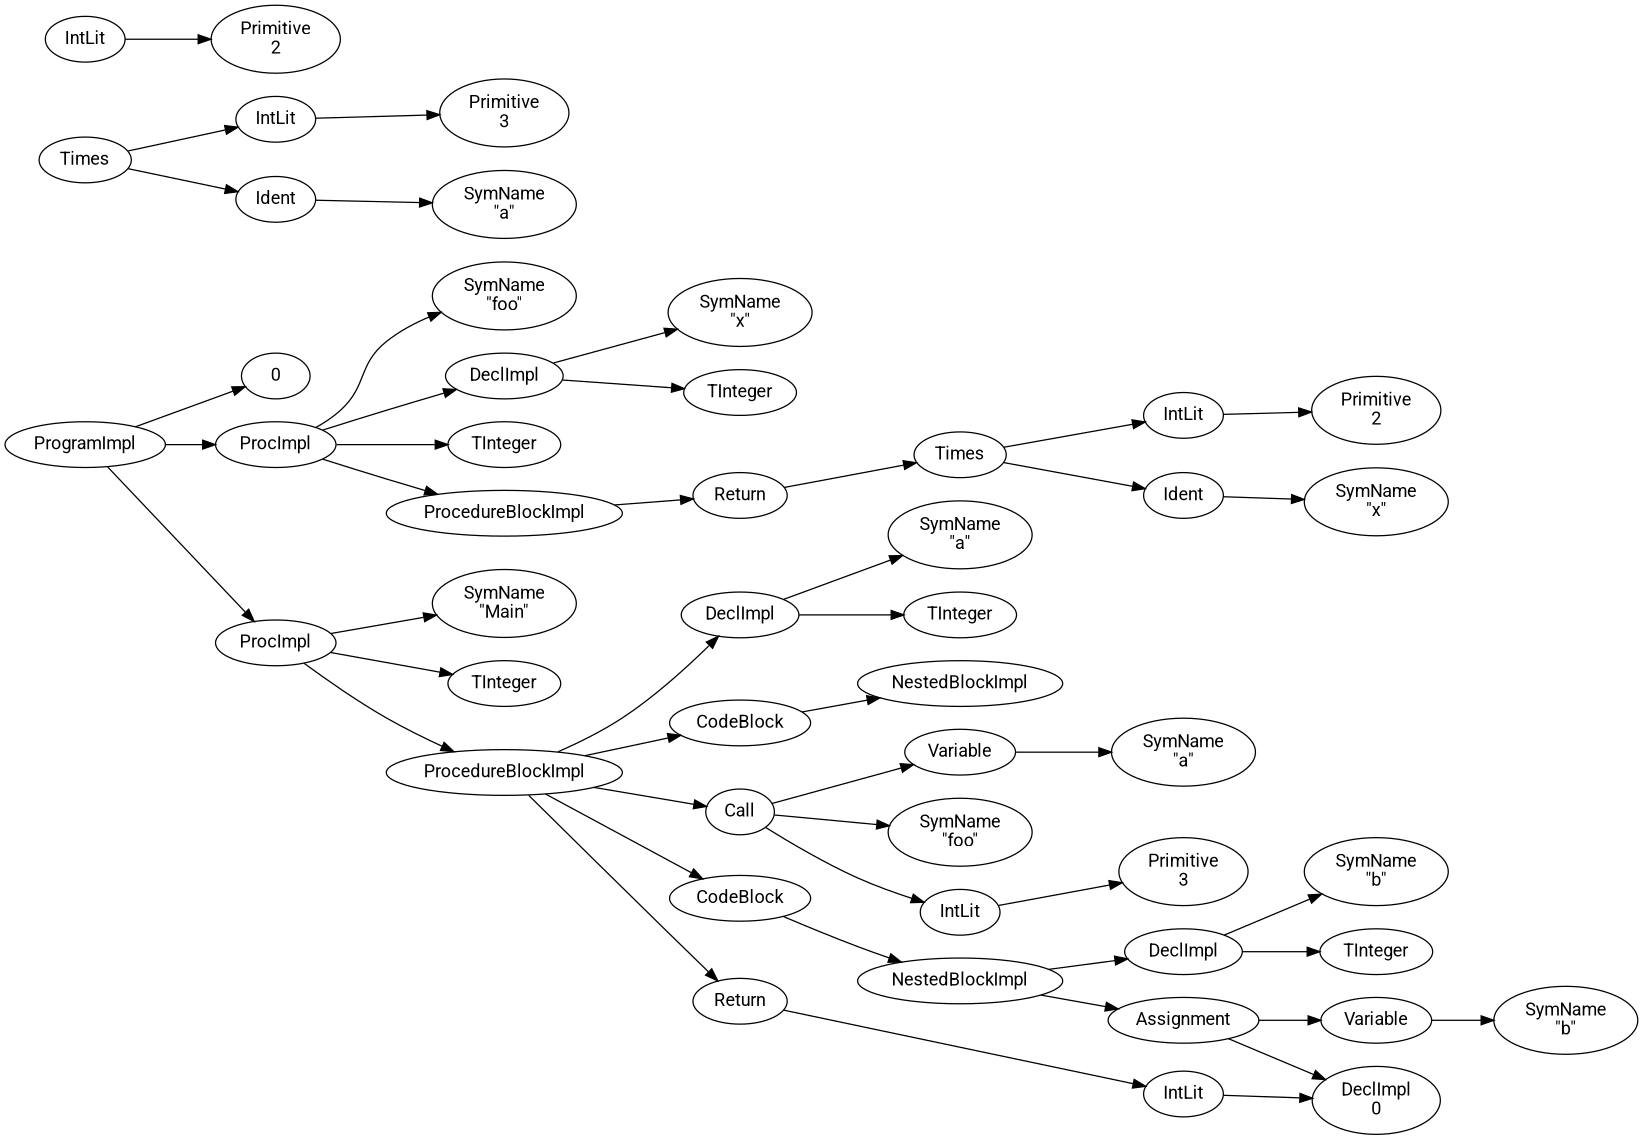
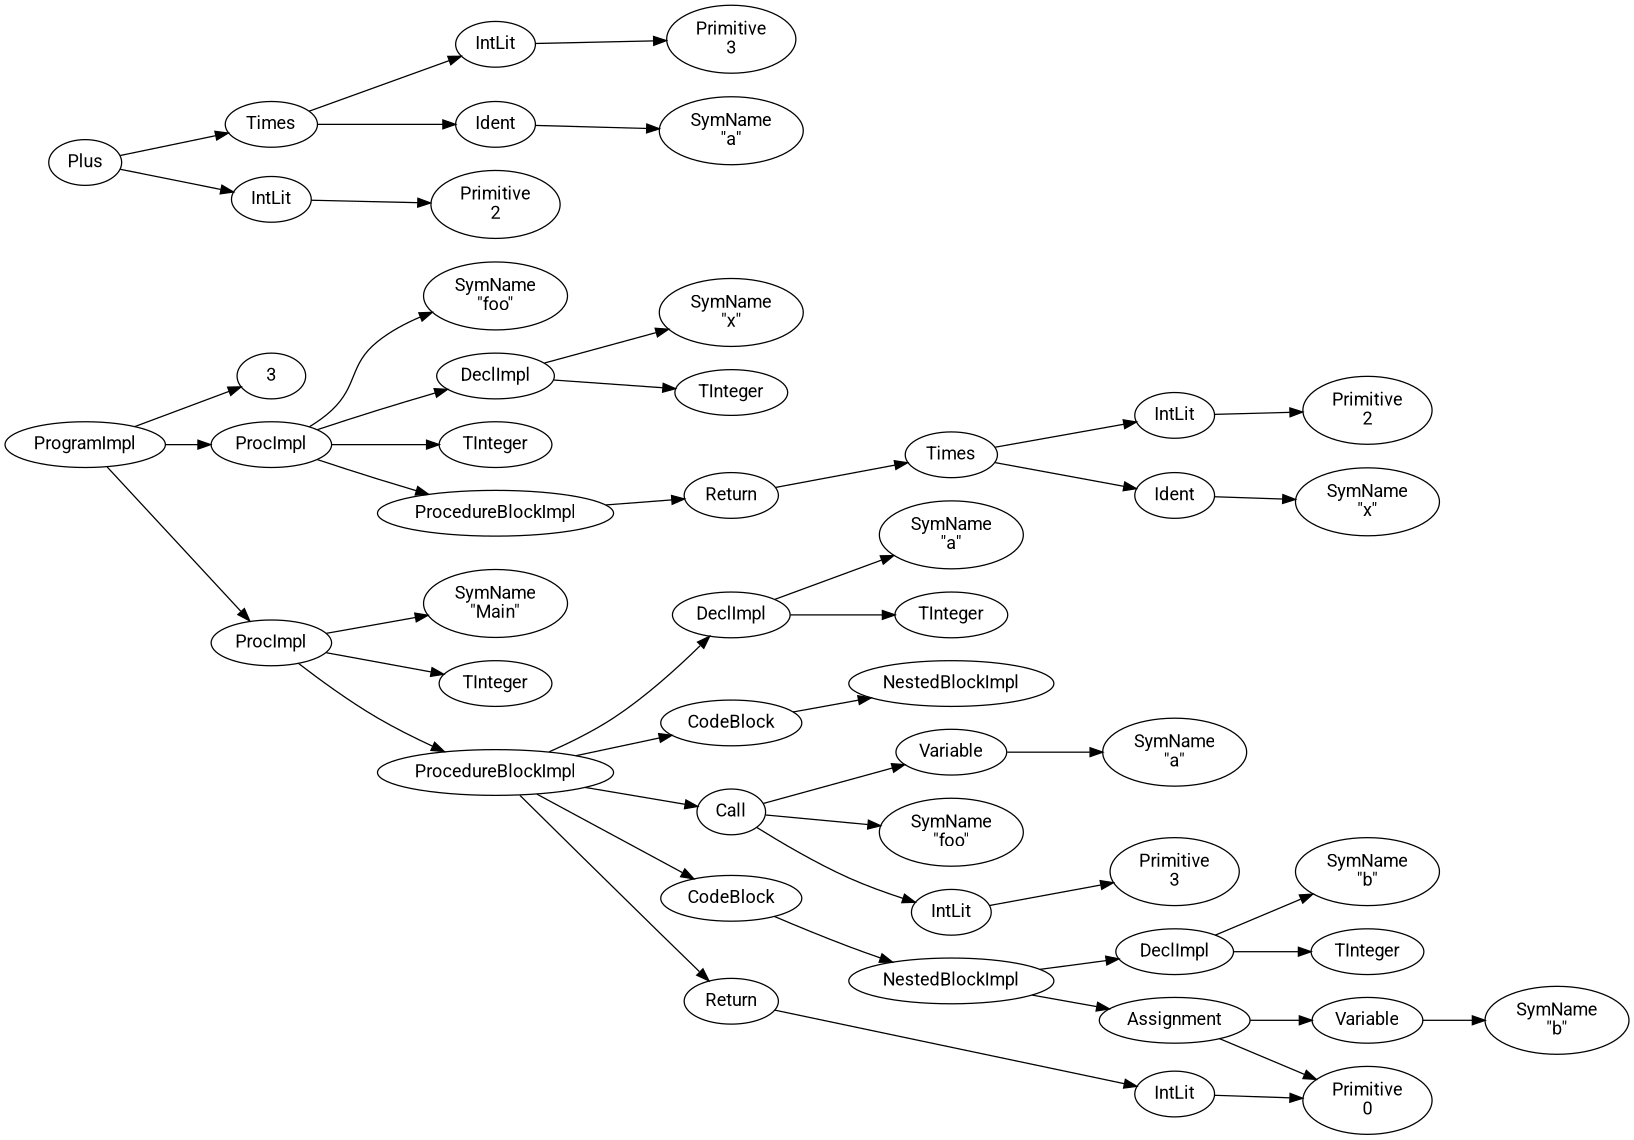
none -> (85, 163)
(276, 376) -> (271, 376)
(1376, 1100) -> (1367, 1100)
